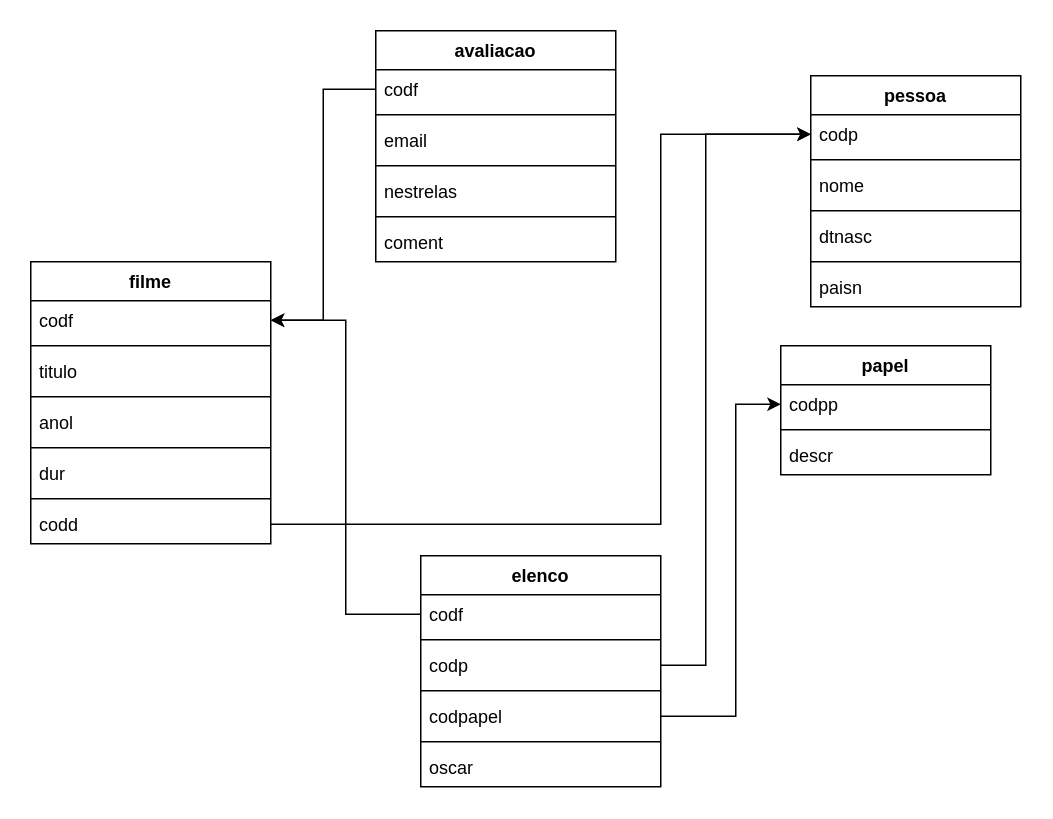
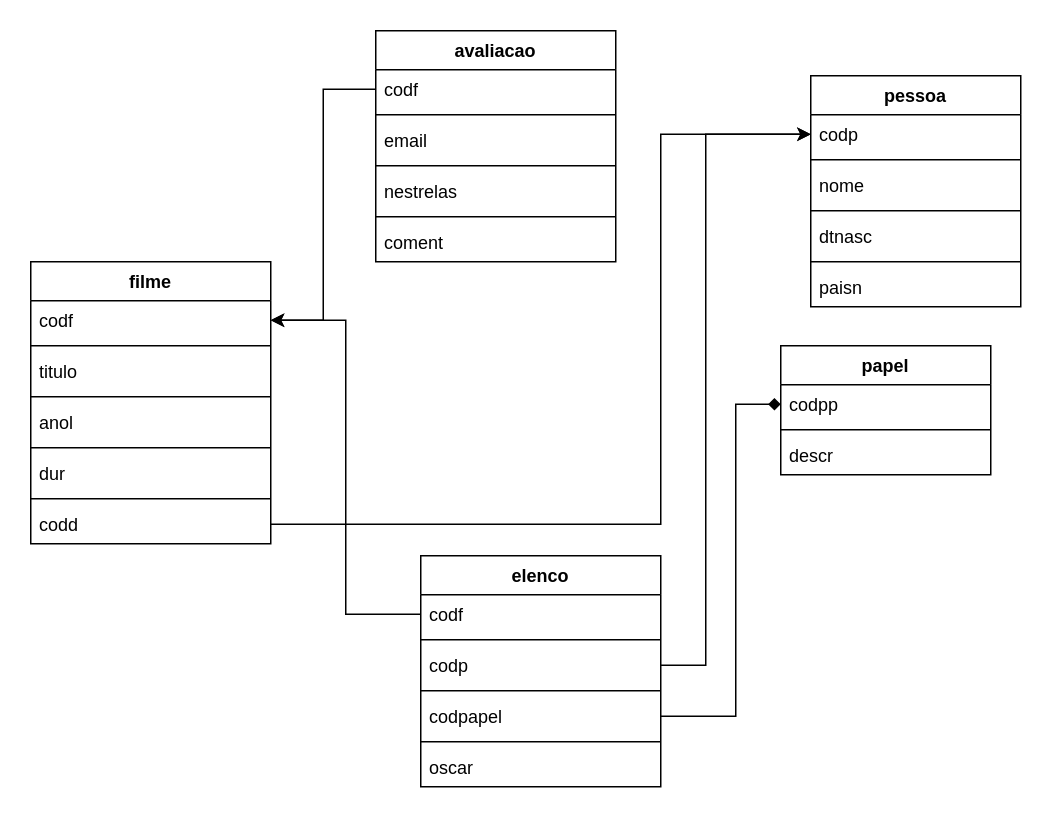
(769, 404) -> (768, 404)
